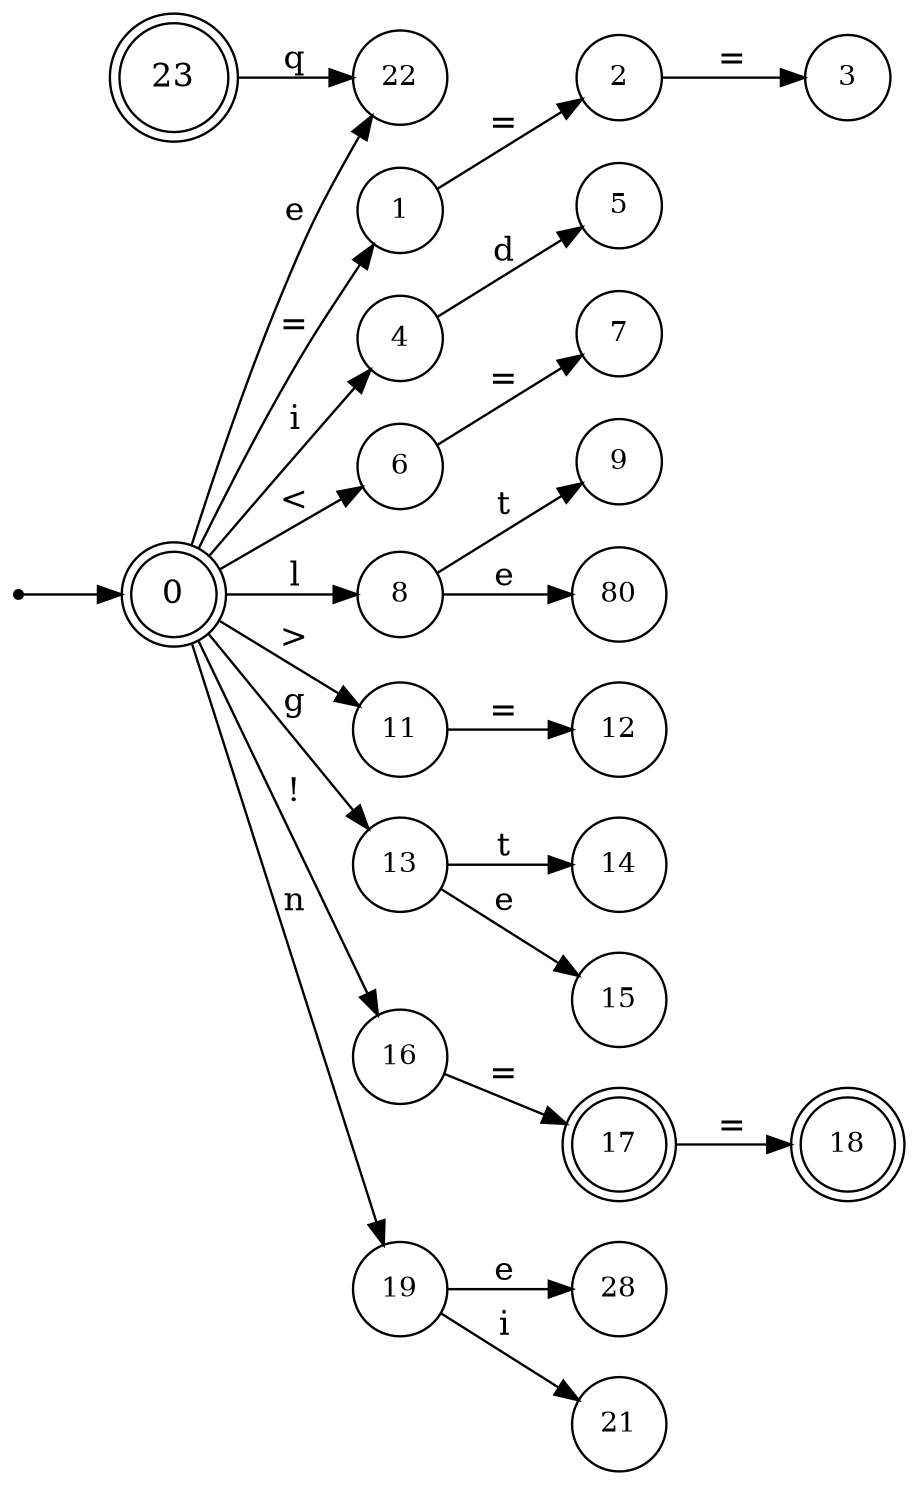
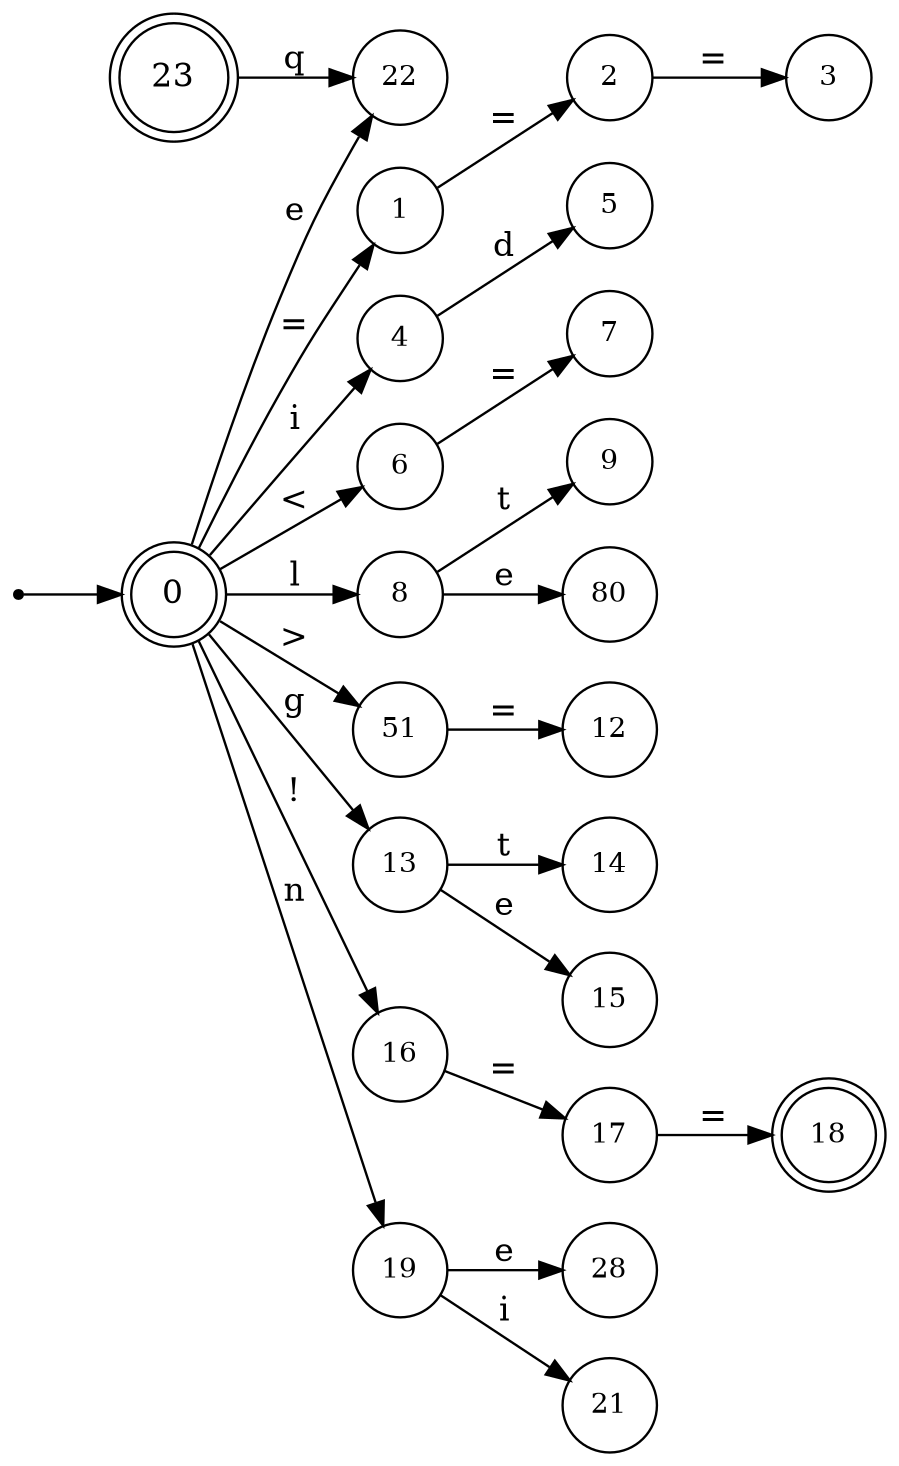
(400, 730) -> (400, 730)
(619, 1145) -> (610, 1135)
